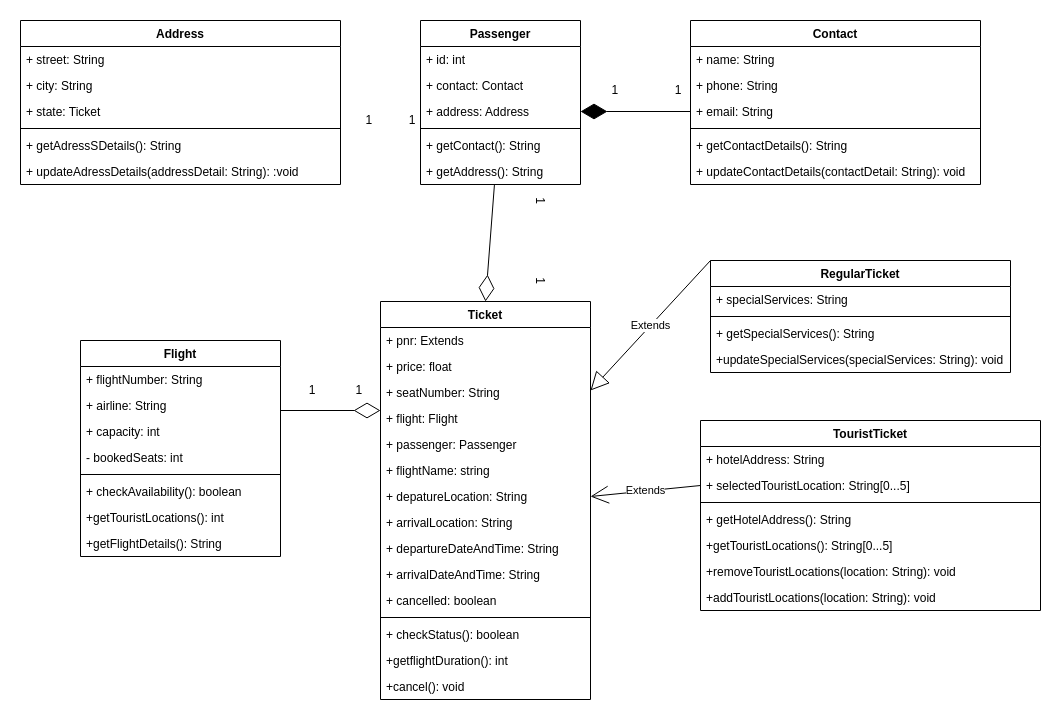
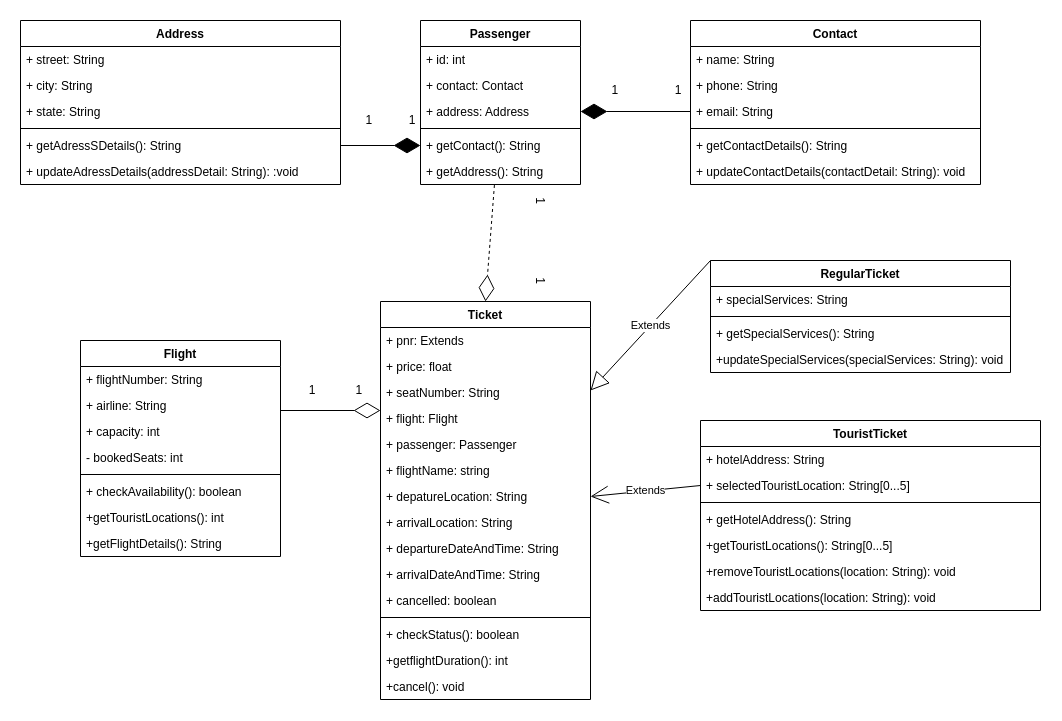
(70, 112) -> (70, 112)
none -> (368, 146)
(491, 230) -> (491, 230)
